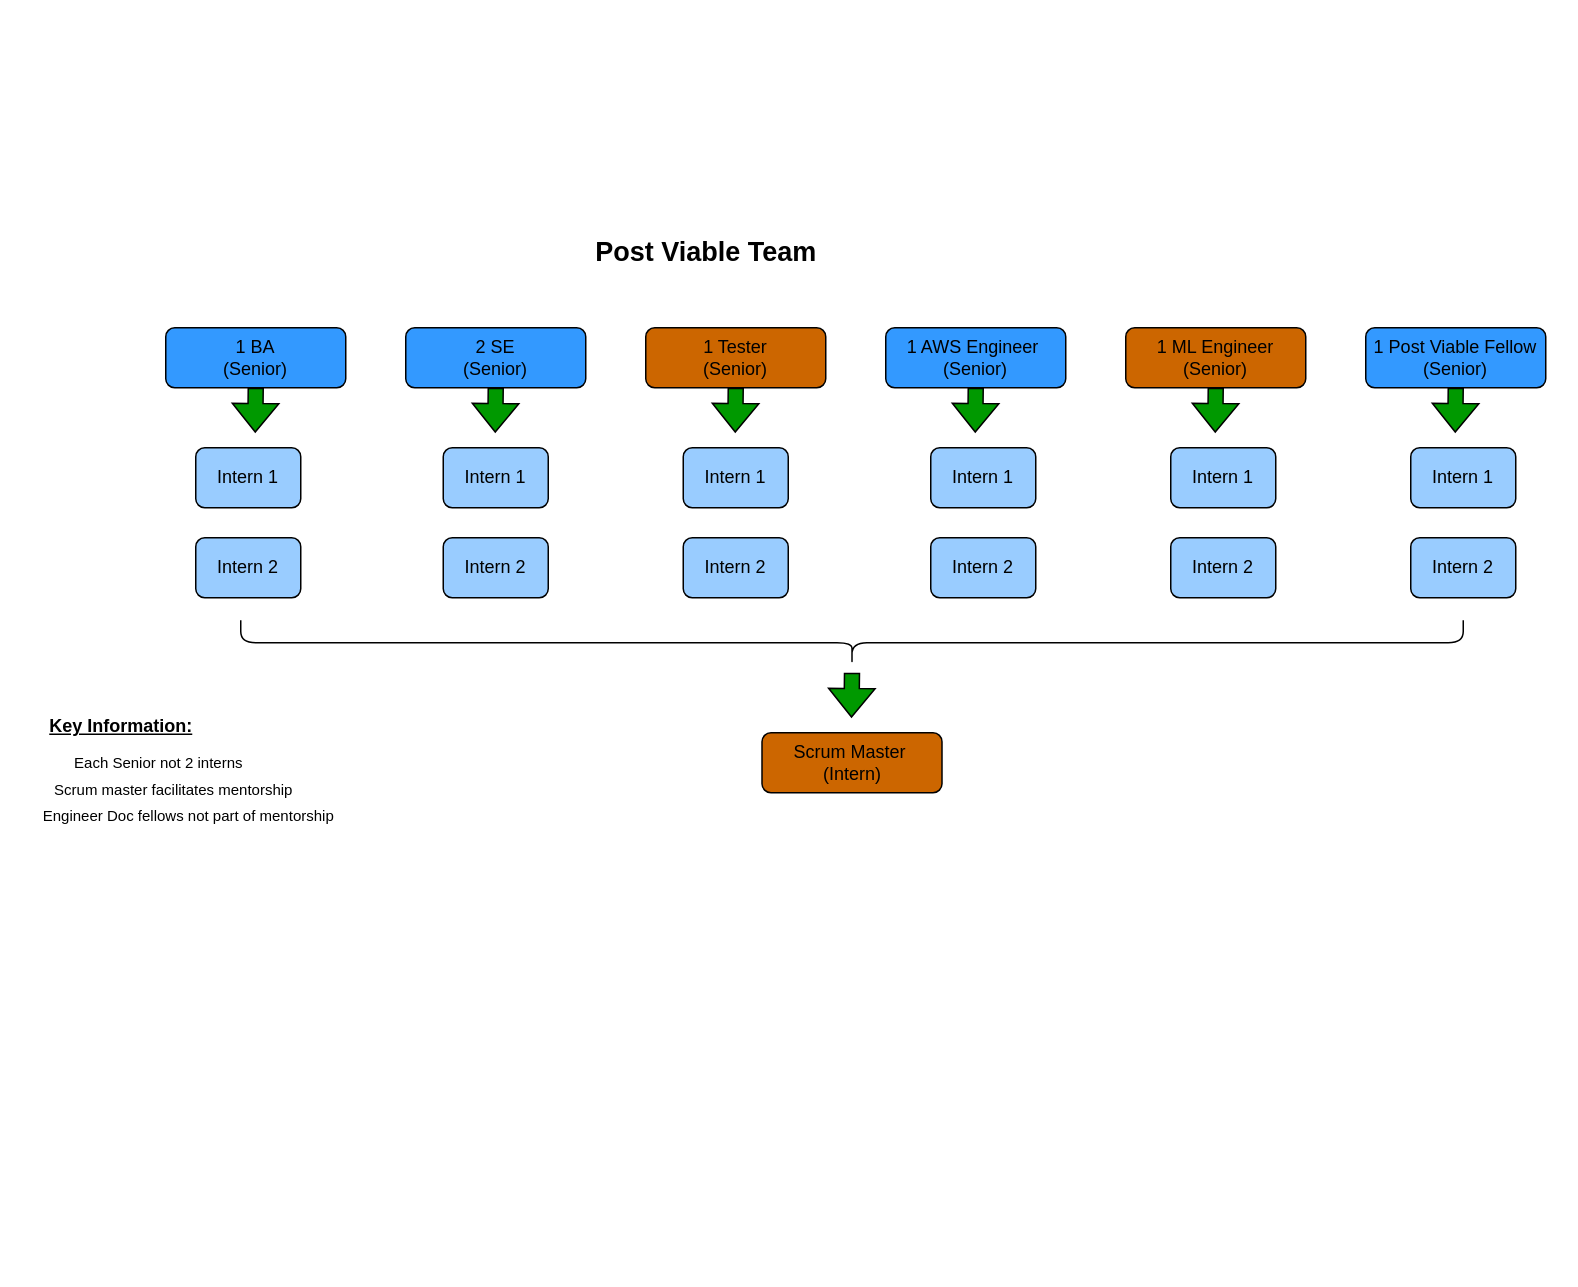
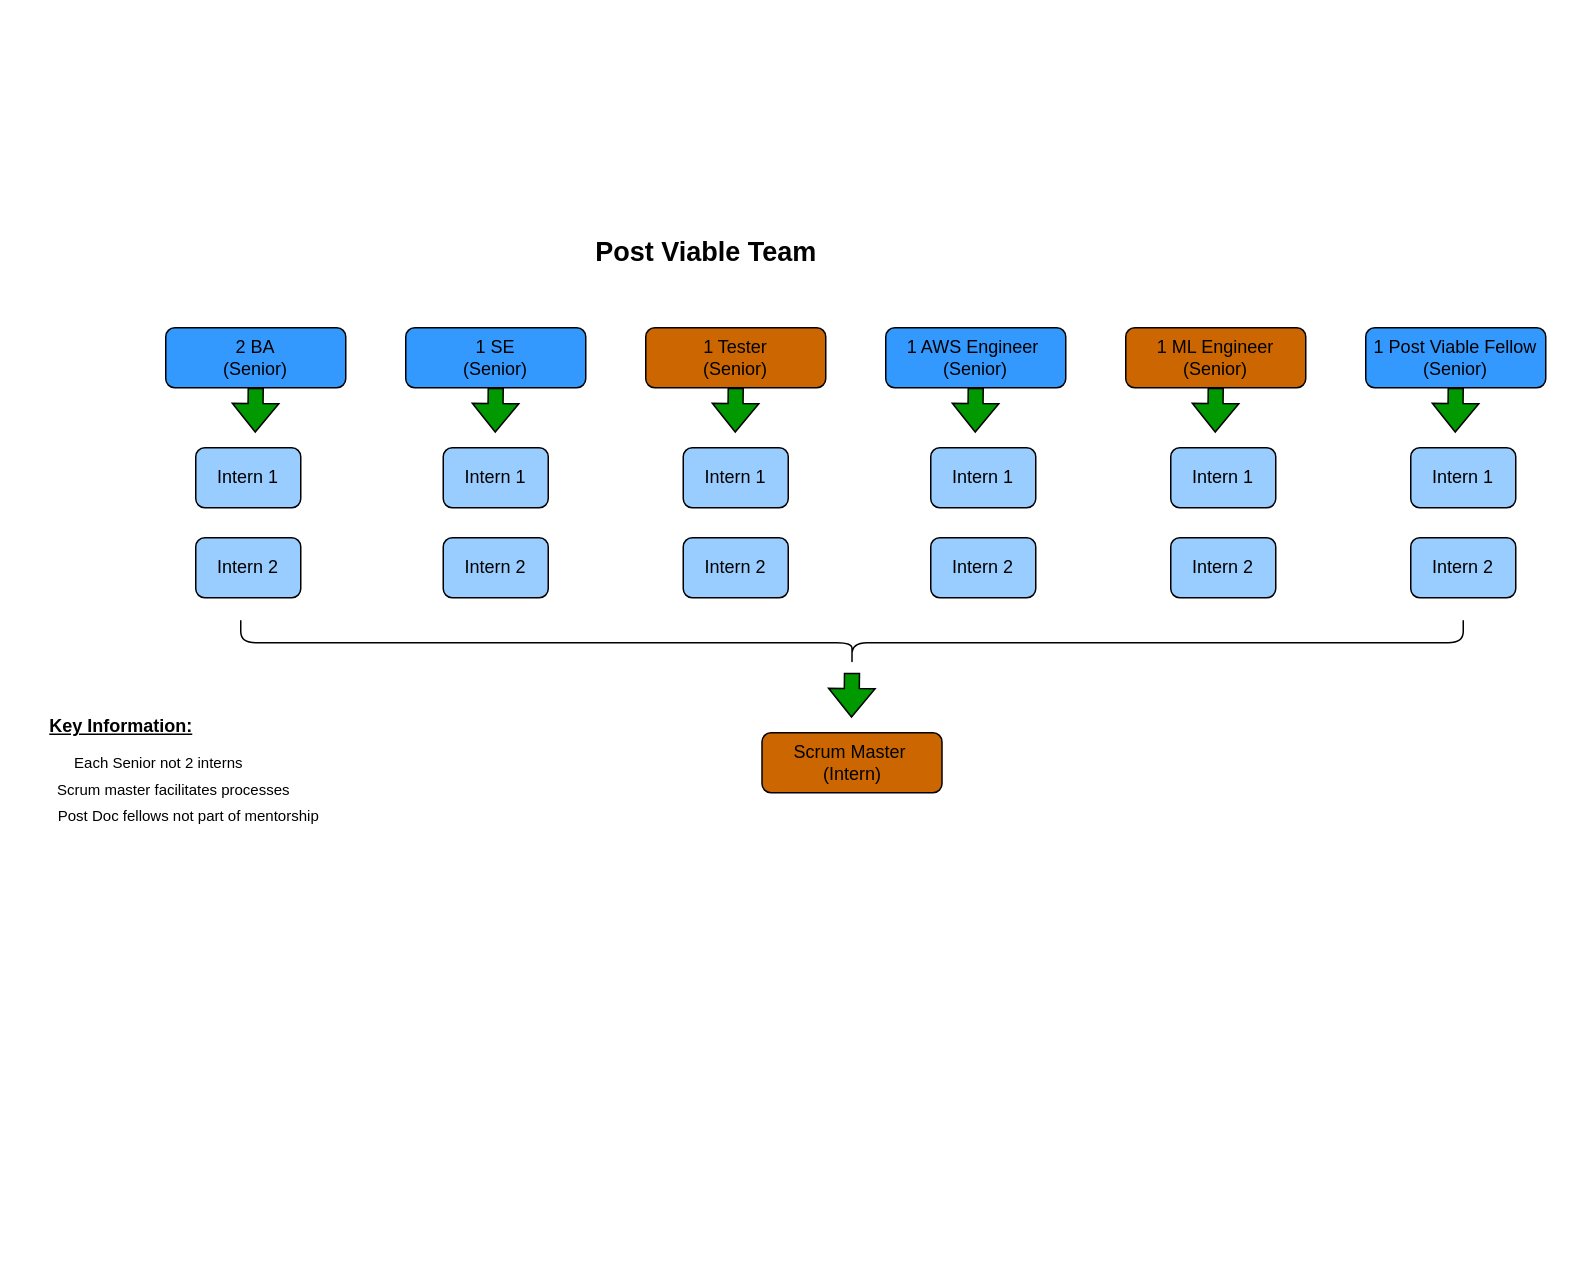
(256, 358) -> (256, 358)
(496, 358) -> (496, 358)
(174, 790) -> (174, 790)
(189, 815) -> (189, 815)
